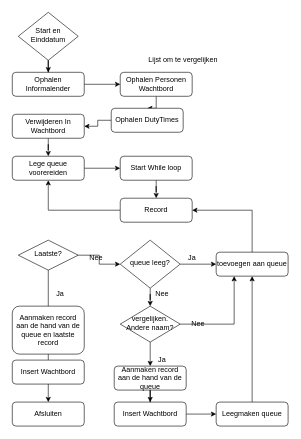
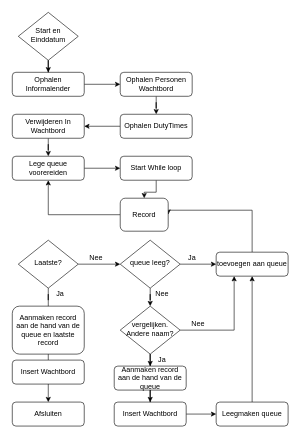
(183, 60) -> none
(147, 120) -> (156, 126)
(156, 210) -> (144, 215)
(48, 255) -> (48, 264)
(150, 324) -> (150, 330)
